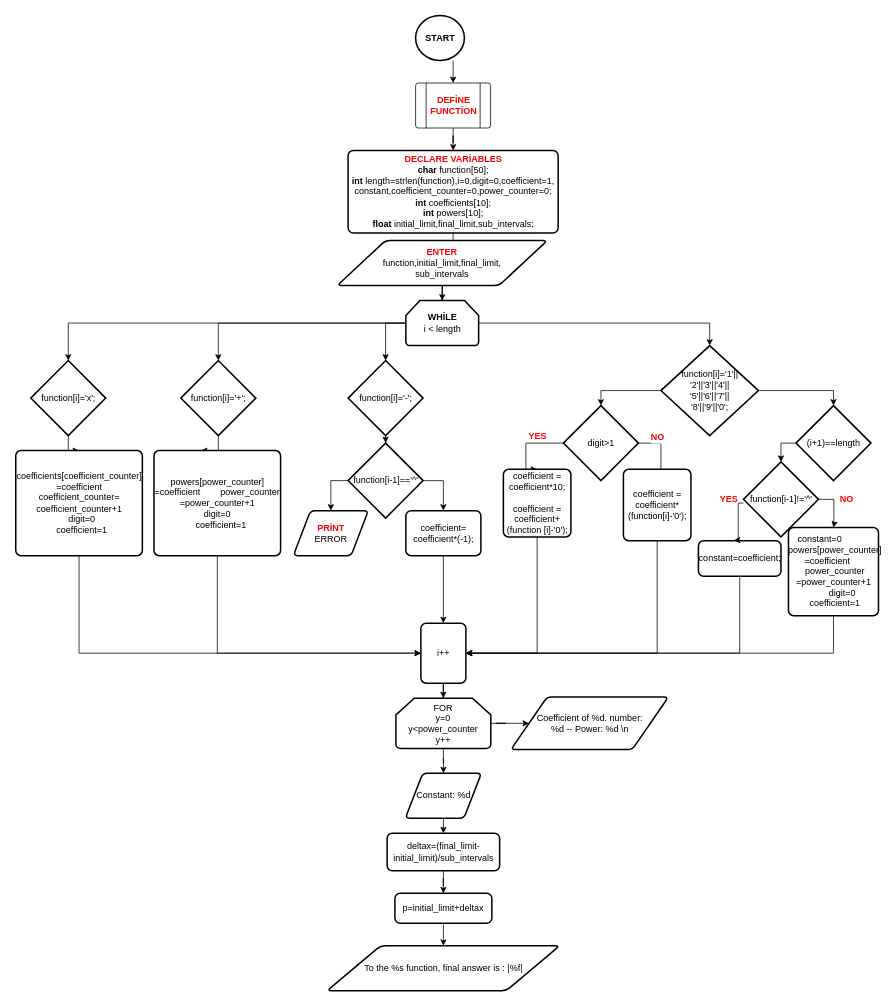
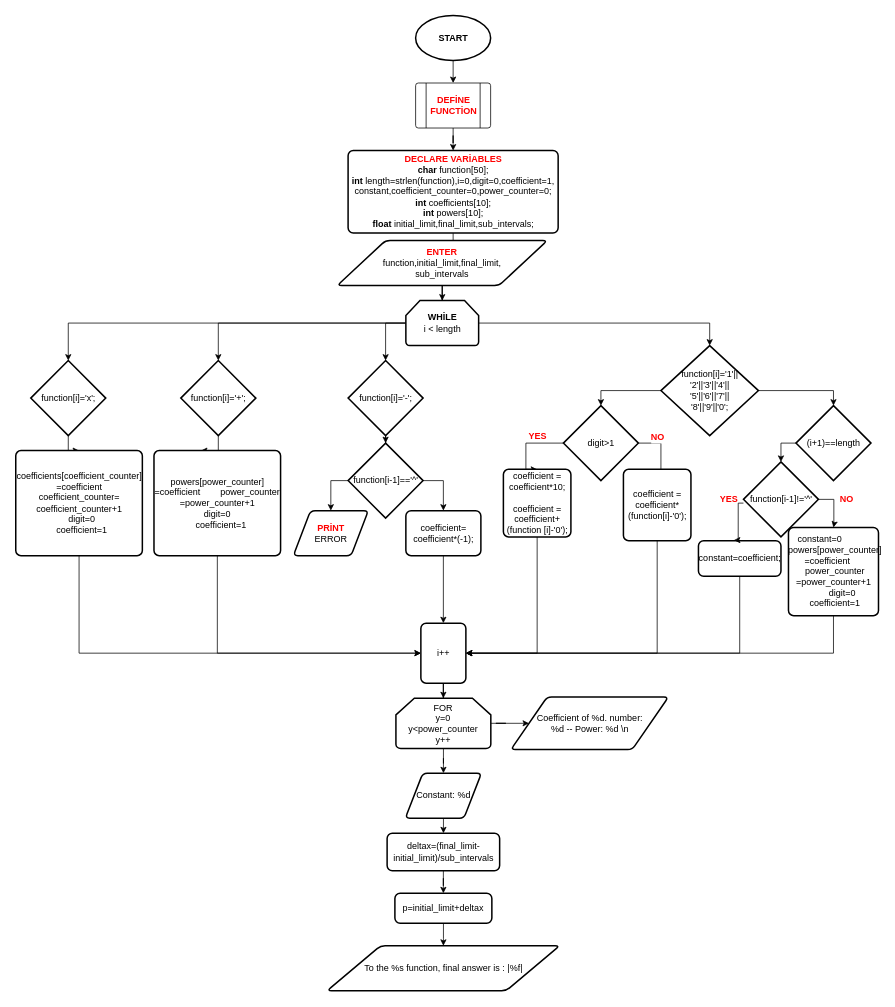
(440, 38) -> (453, 38)
